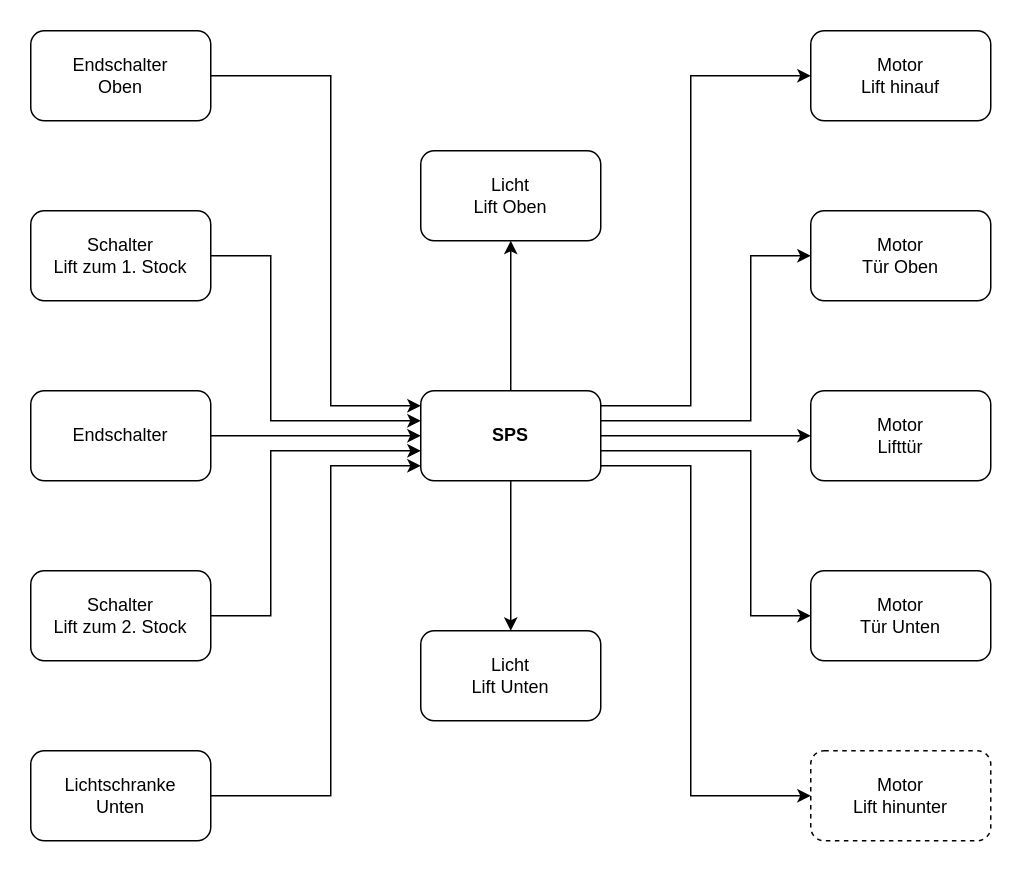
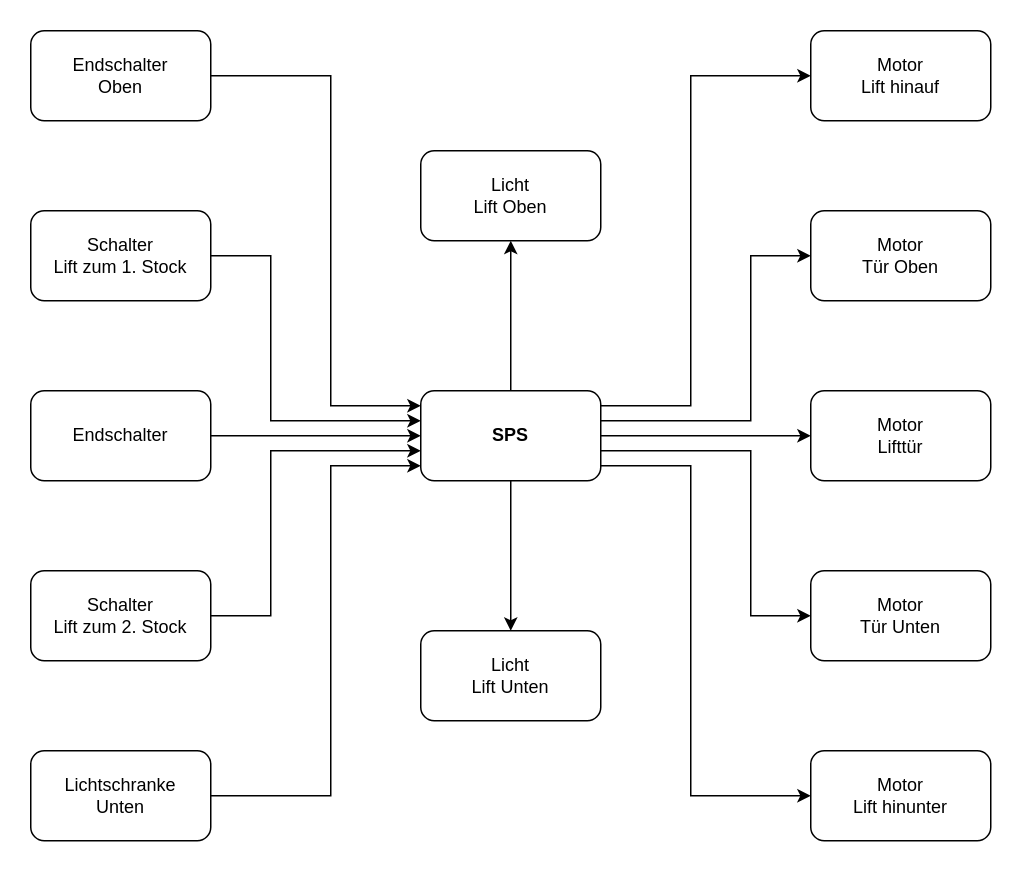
(901, 796) -> (901, 796)
